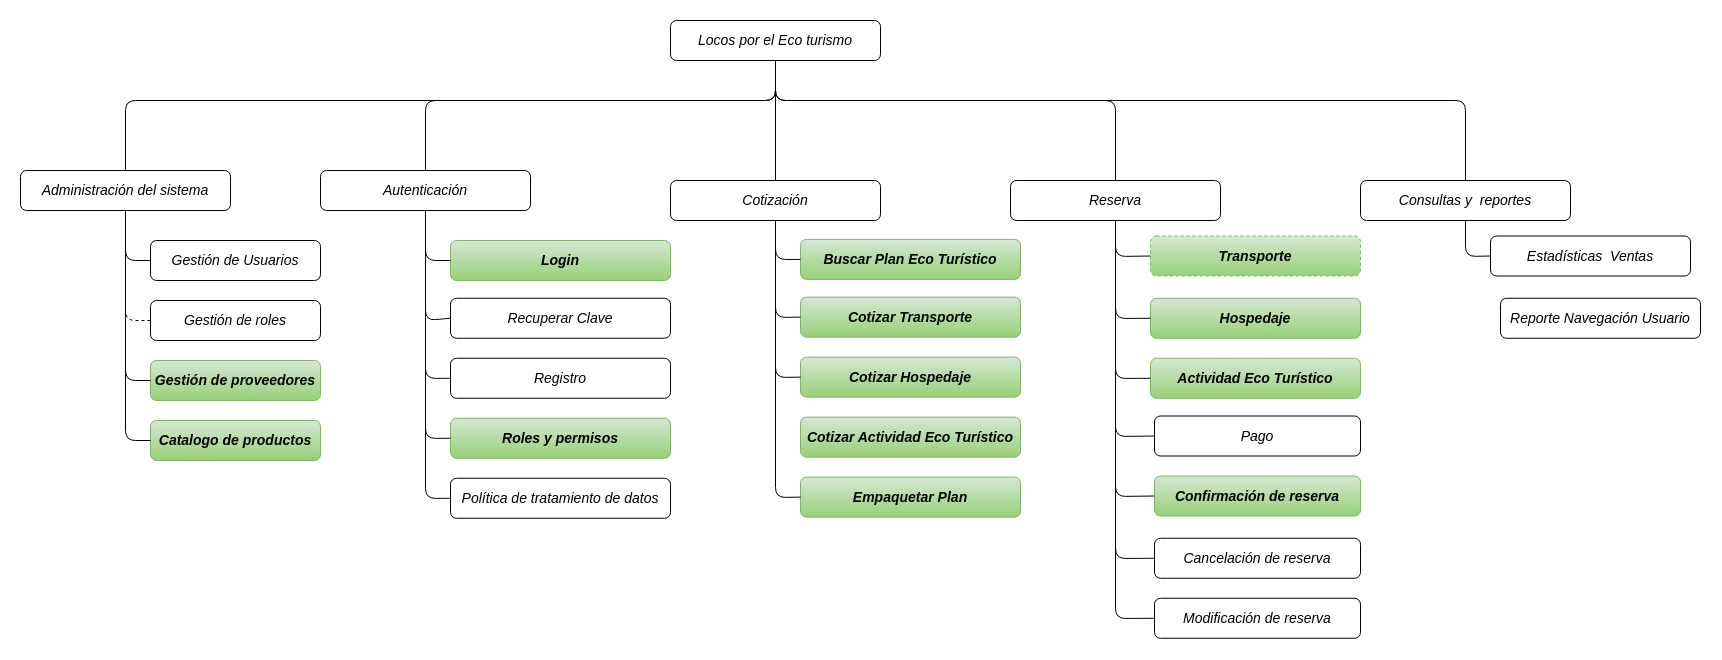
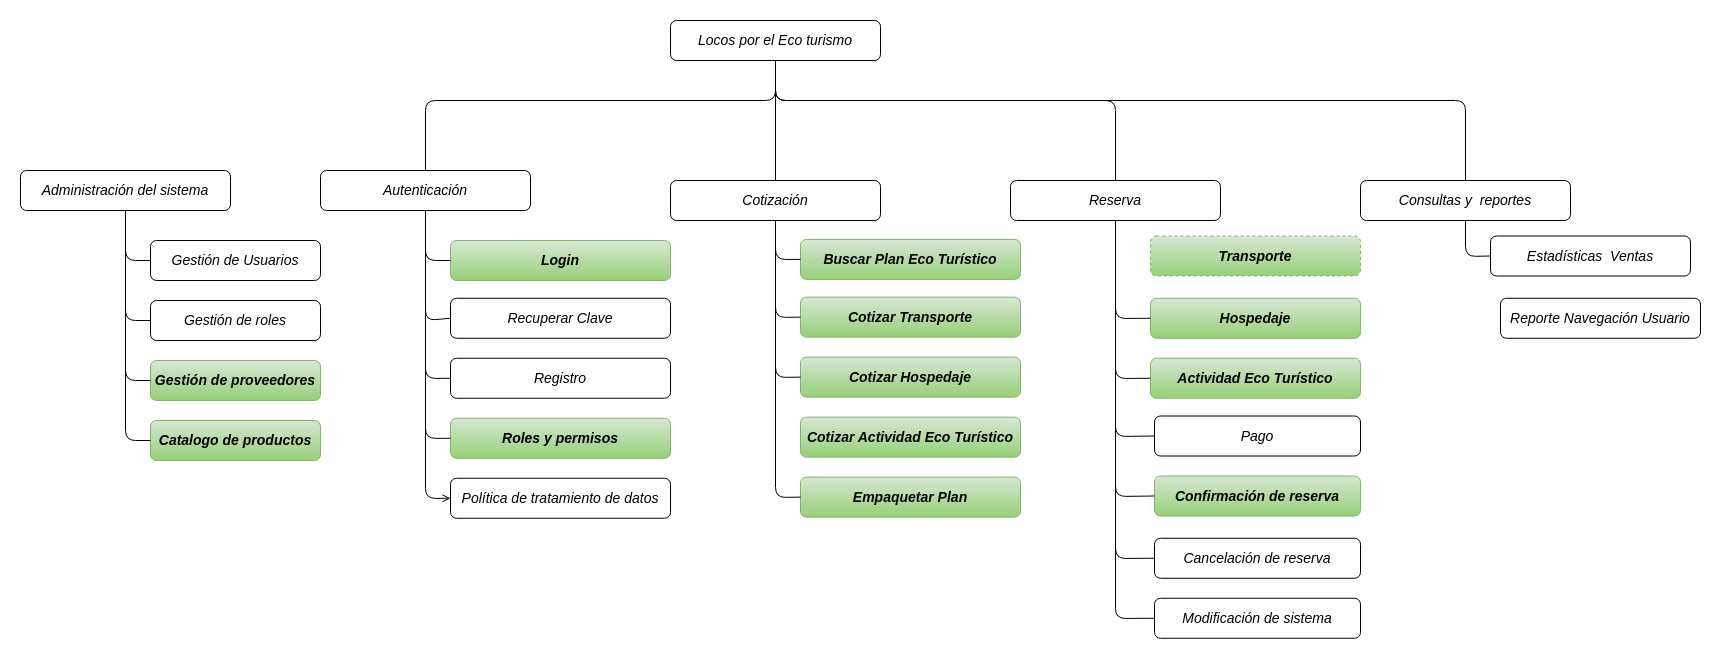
(247, 101) -> none
(1136, 256) -> none
(140, 321) -> (140, 321)
(446, 498) -> (445, 498)
(1258, 619) -> (1258, 619)
